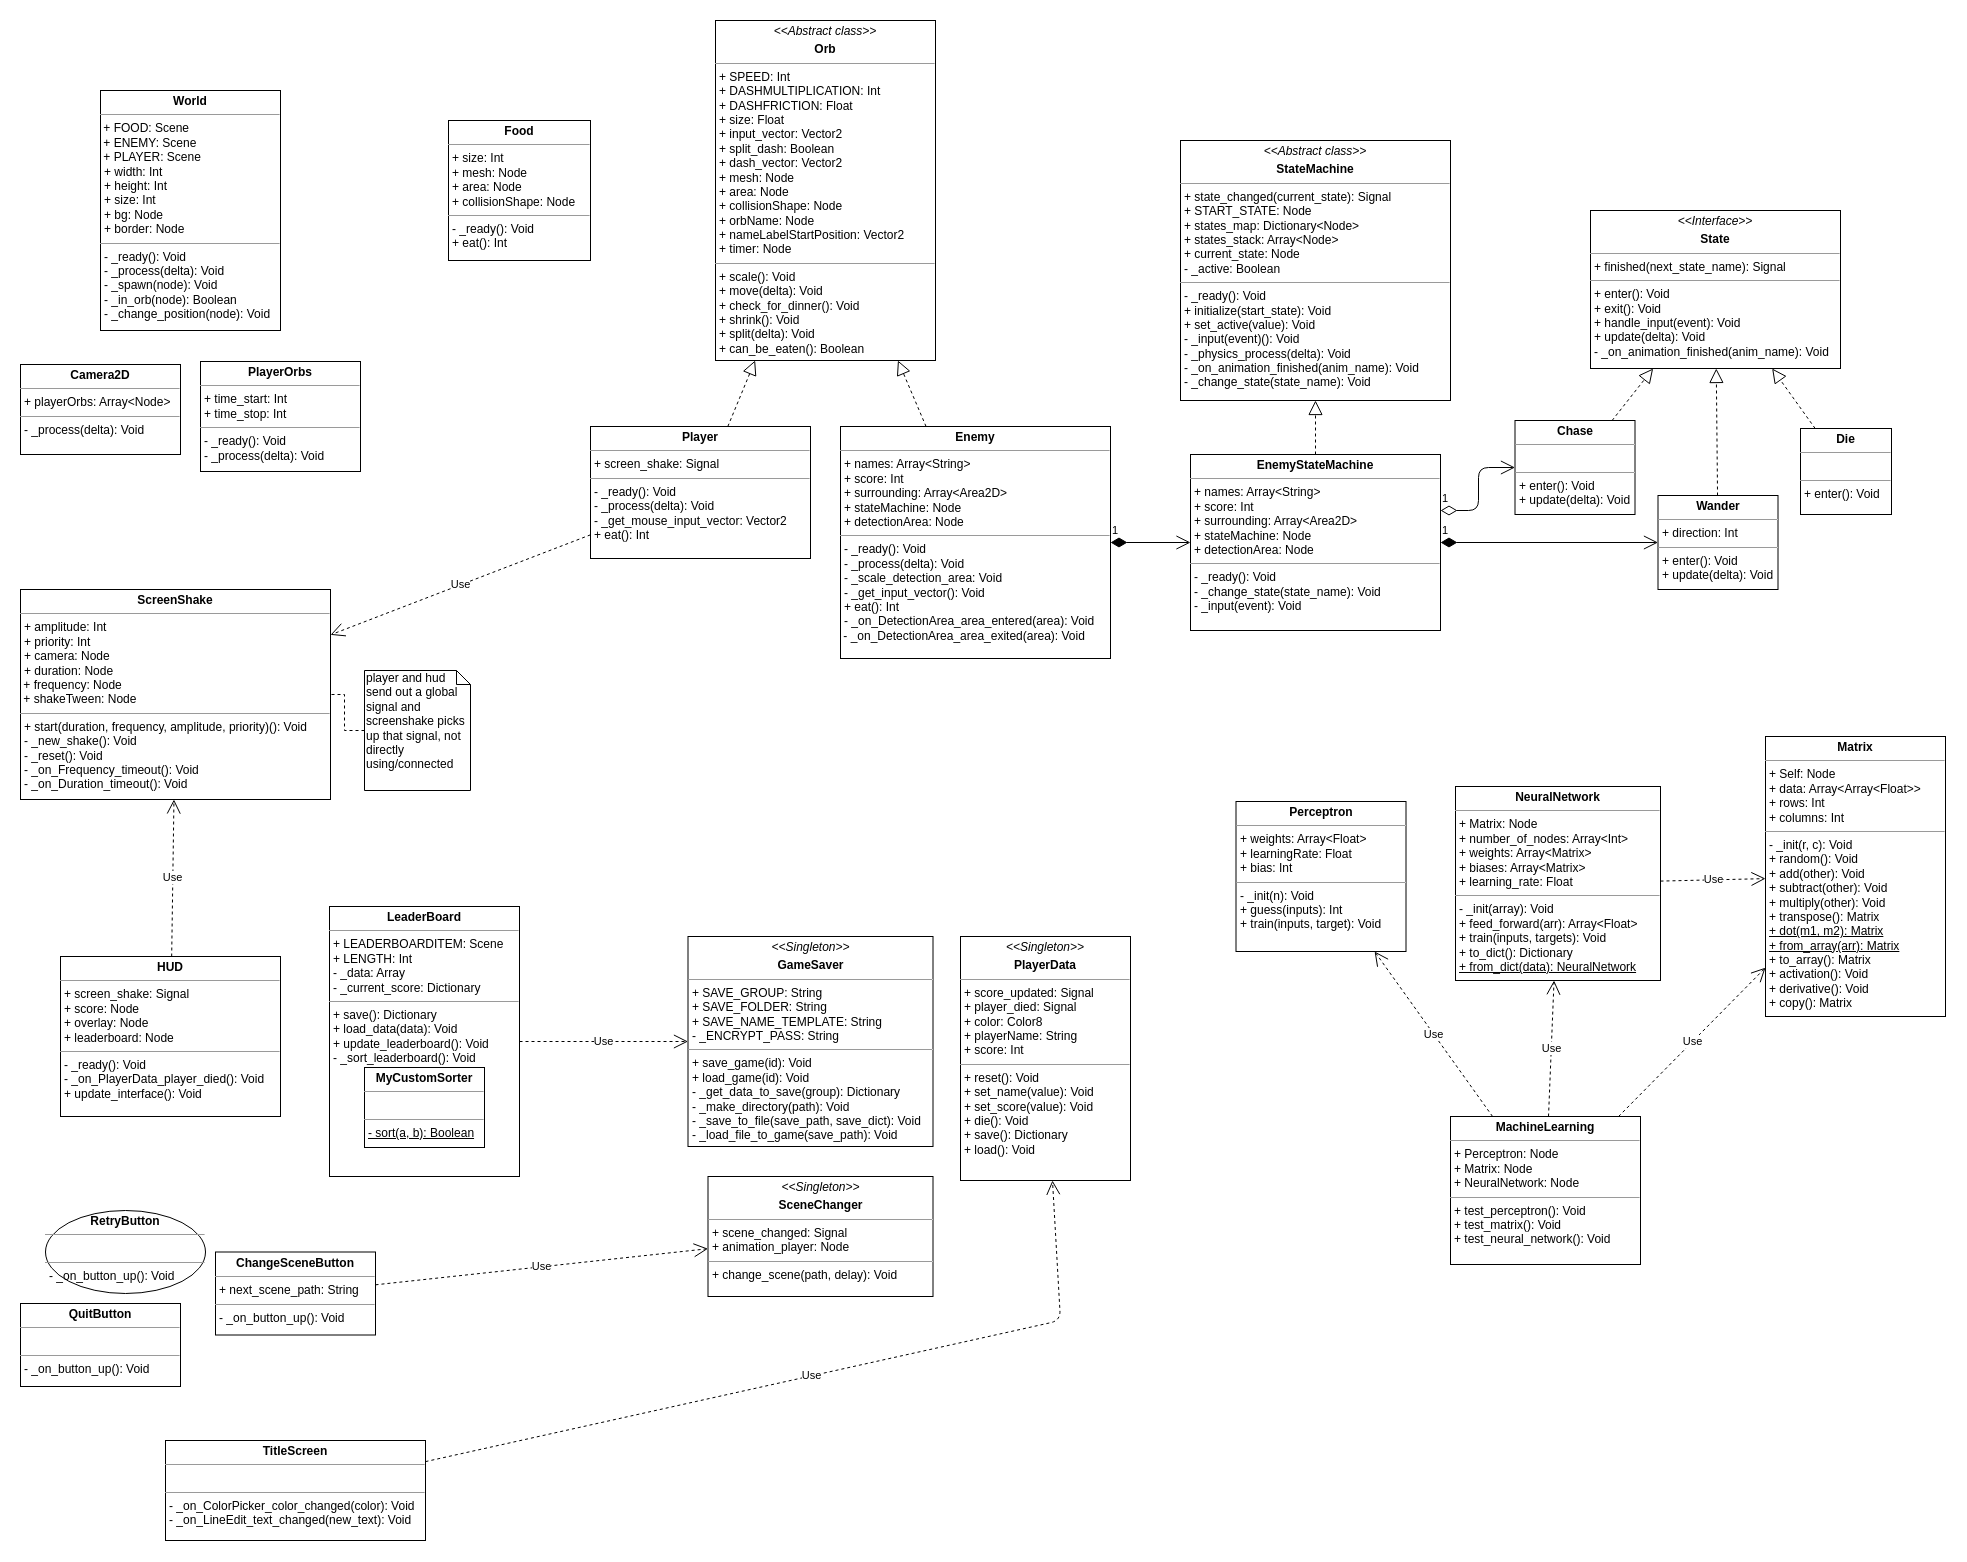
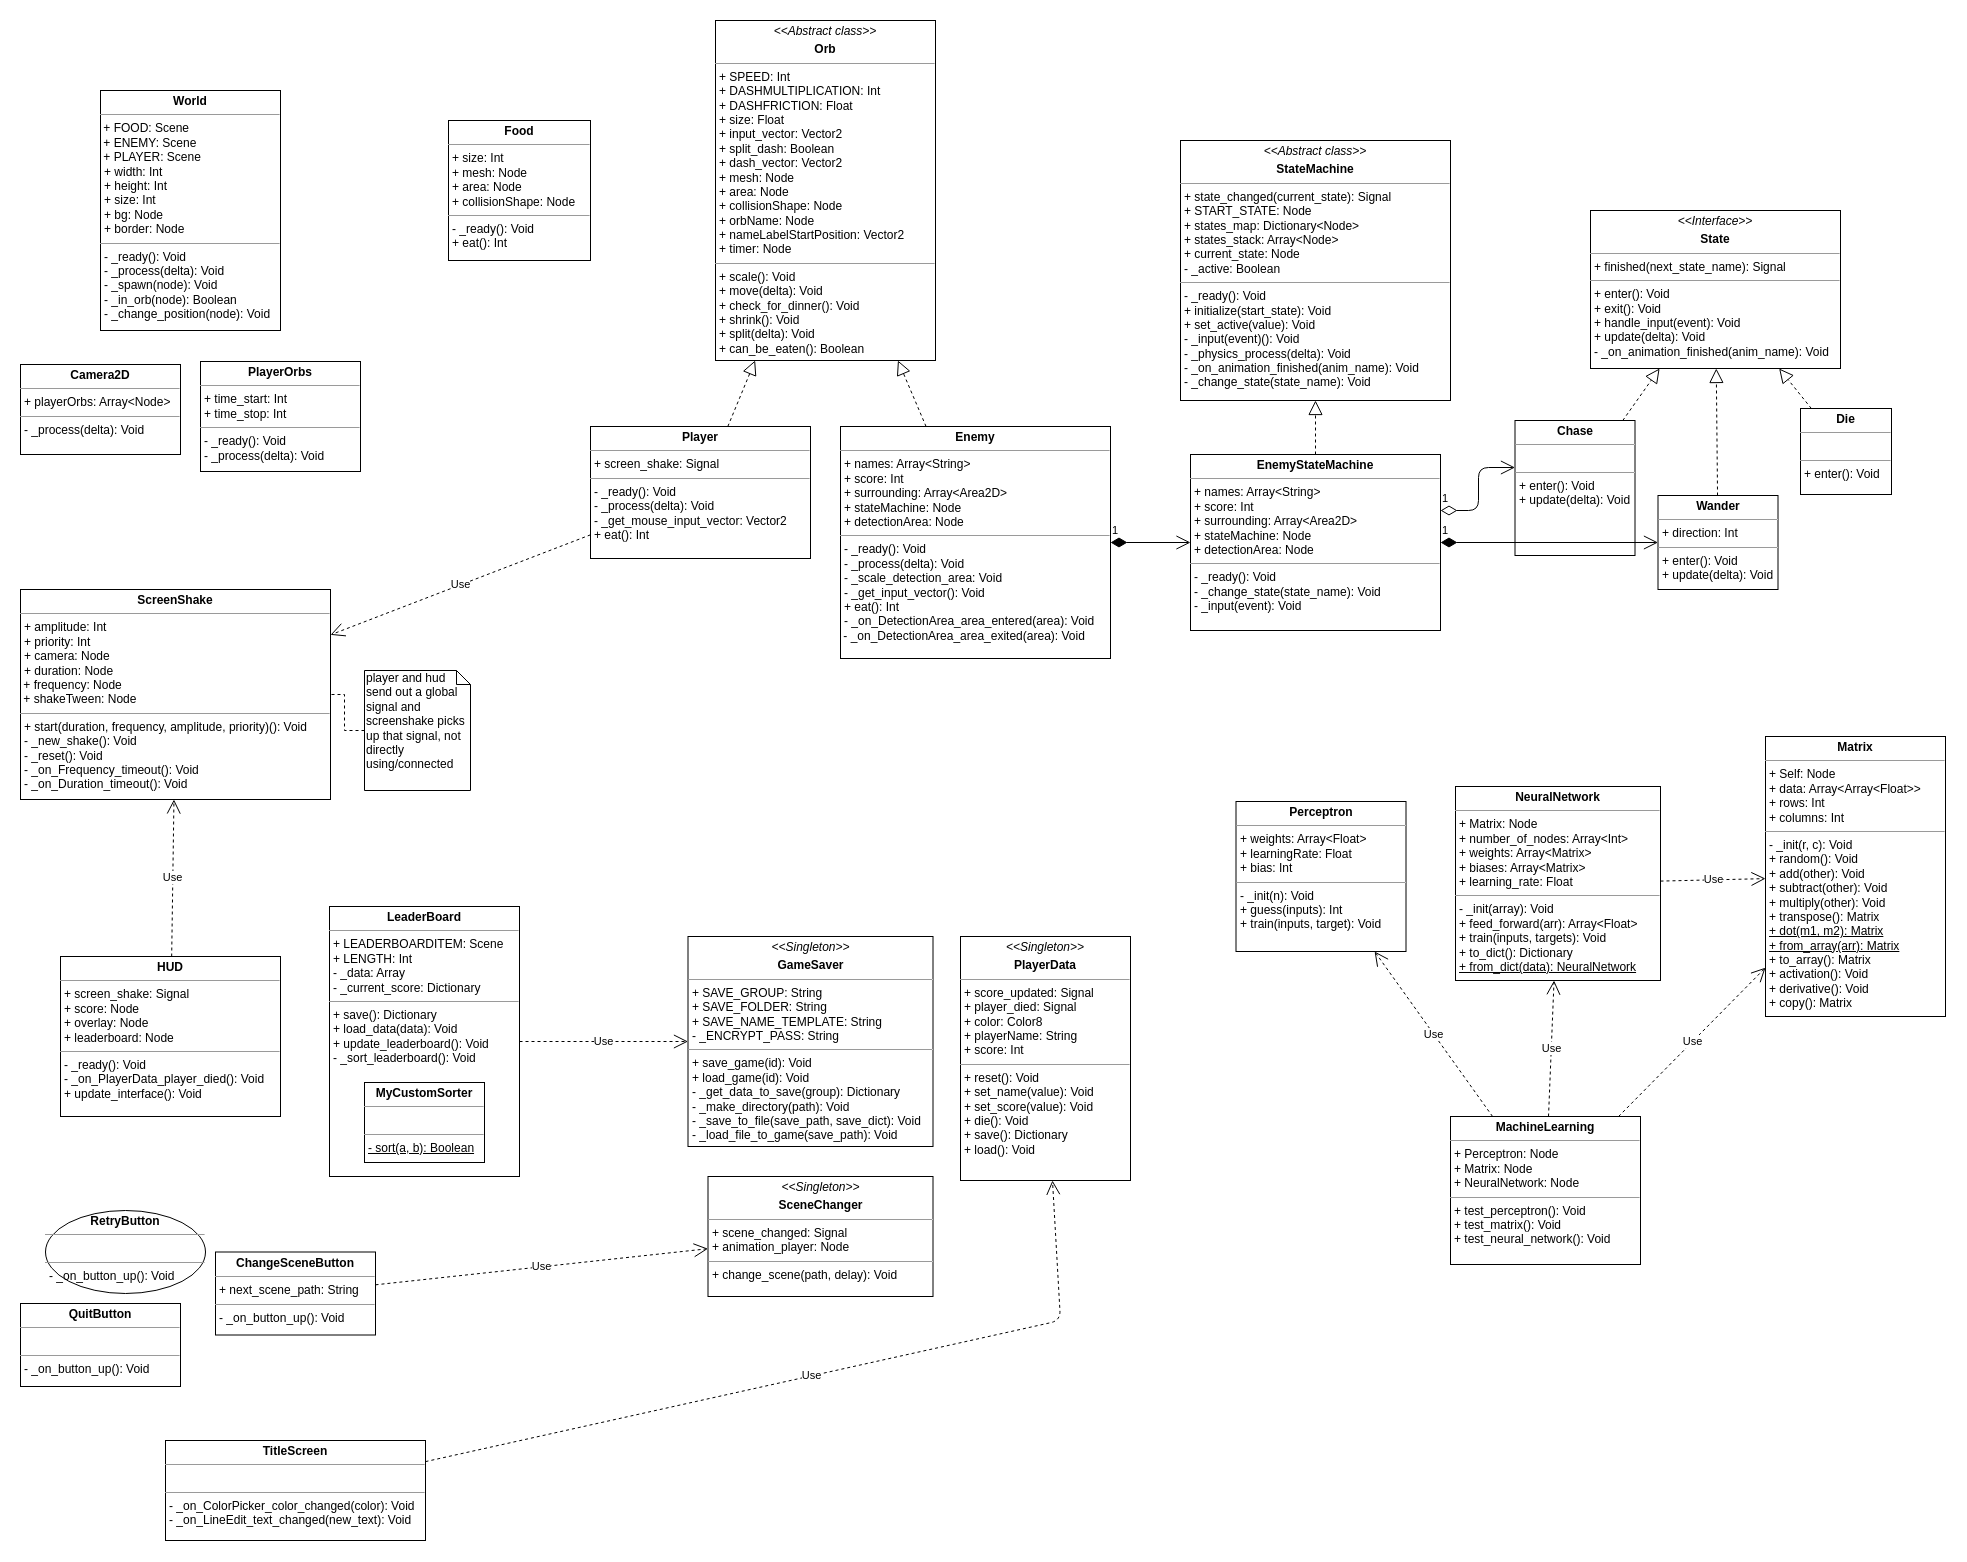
(1575, 468) -> (1575, 488)
(1846, 472) -> (1846, 452)
(425, 1108) -> (425, 1123)
